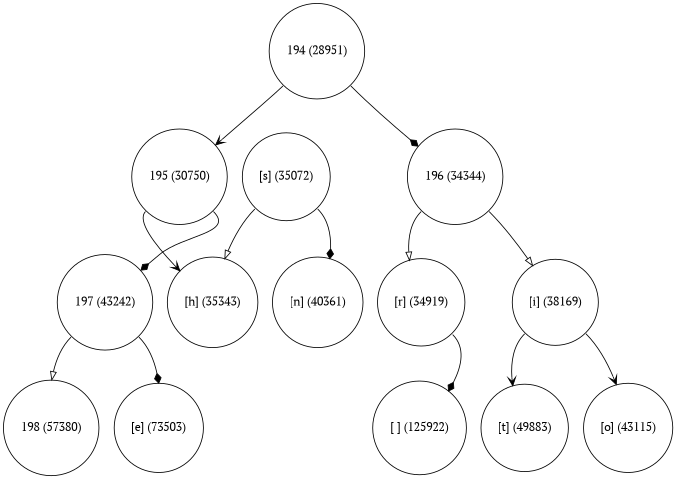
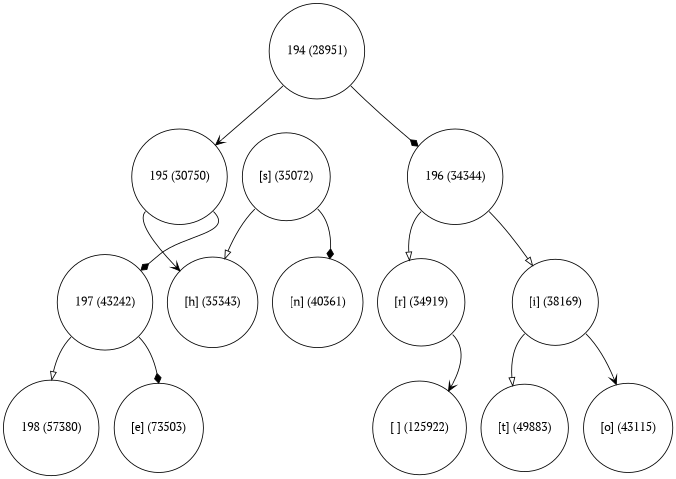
(514, 354) -> (514, 354)
(461, 358) -> (461, 359)
